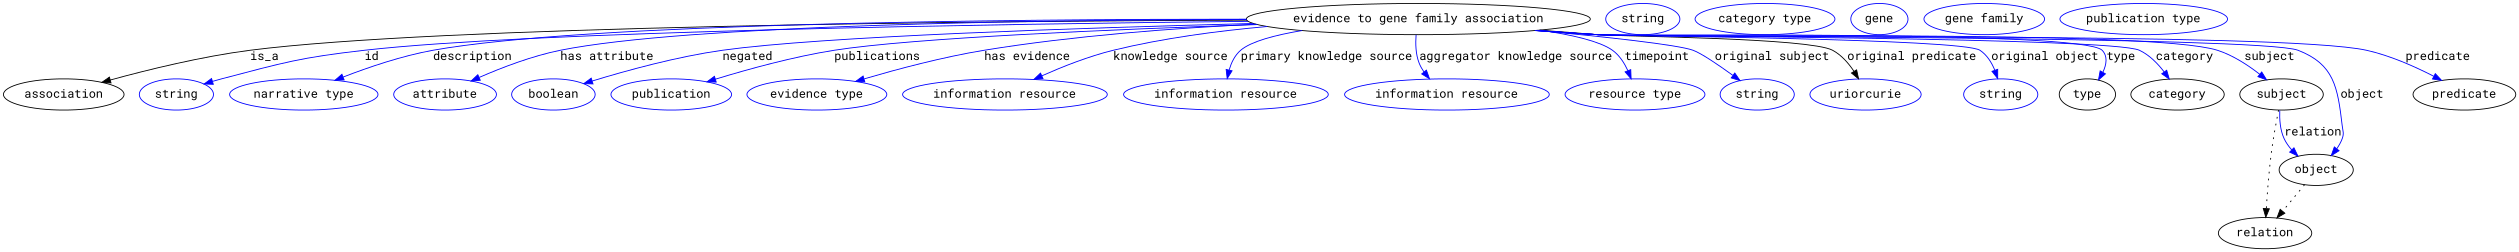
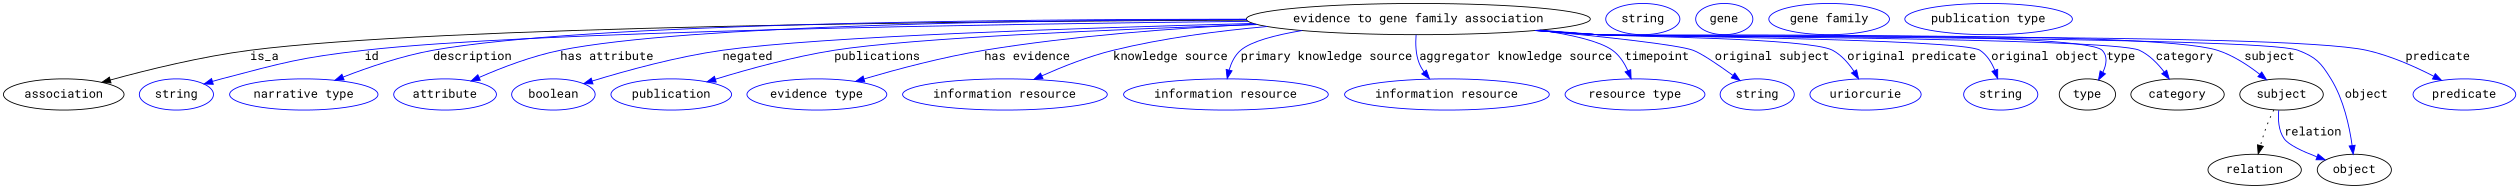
(1765, 19) -> none
(1701, 38) -> (1701, 38)
(2464, 94) -> (2464, 94)
(2294, 198) -> none
